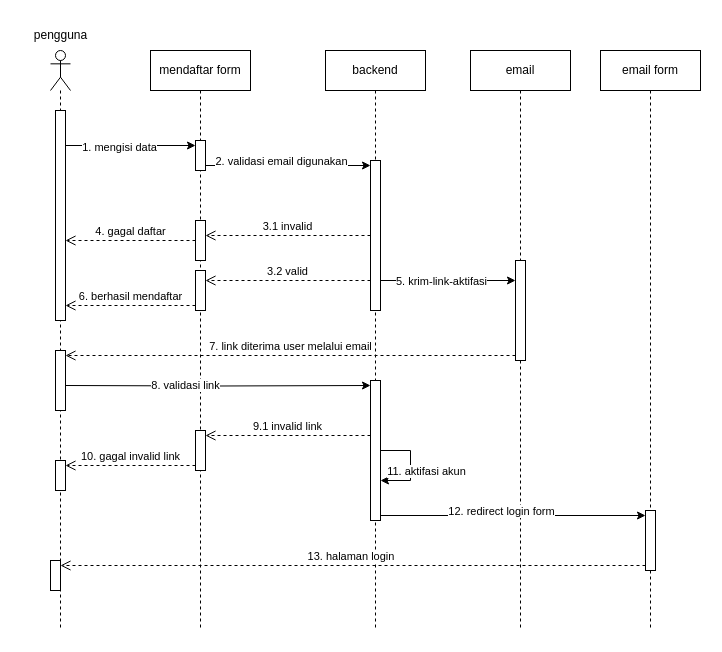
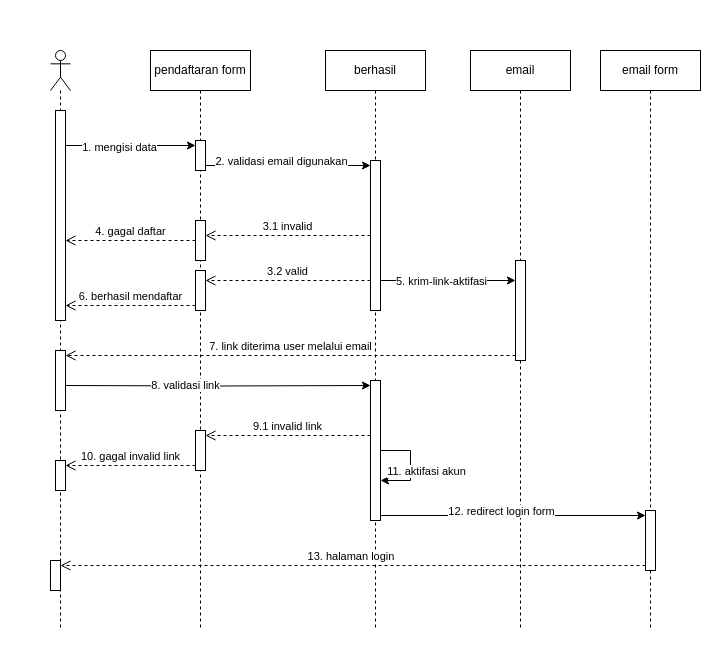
(61, 36) -> none
(201, 71) -> (201, 71)
(376, 71) -> (376, 71)
